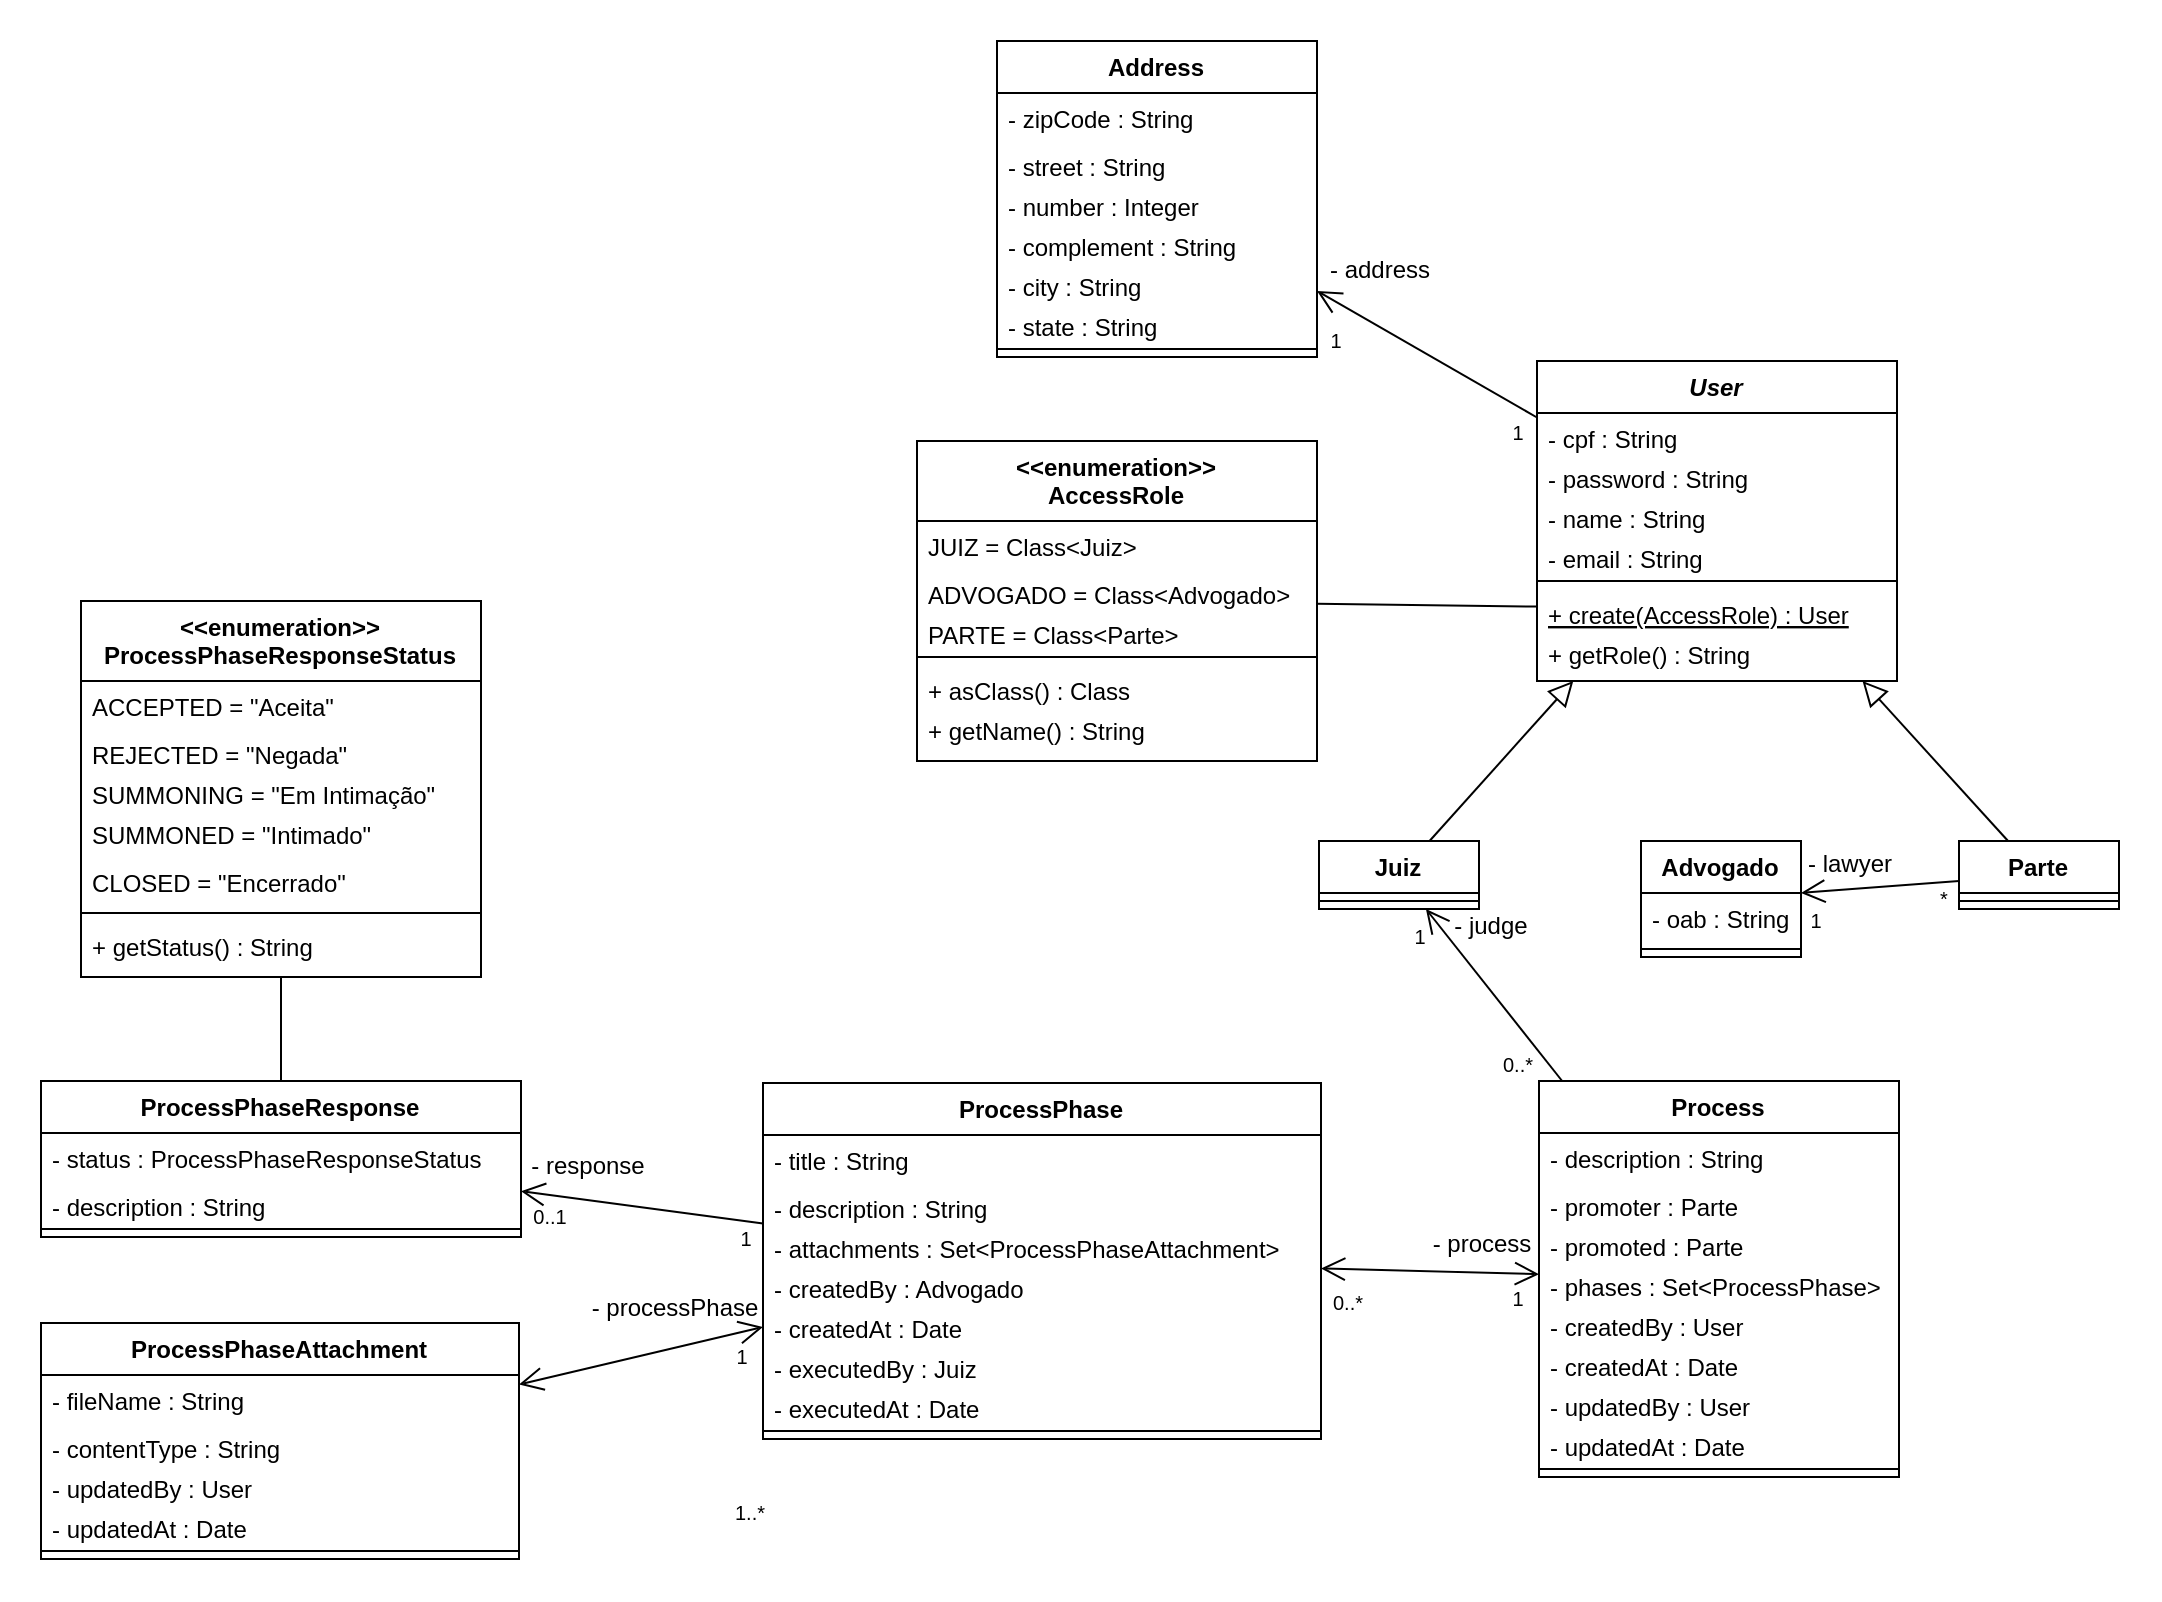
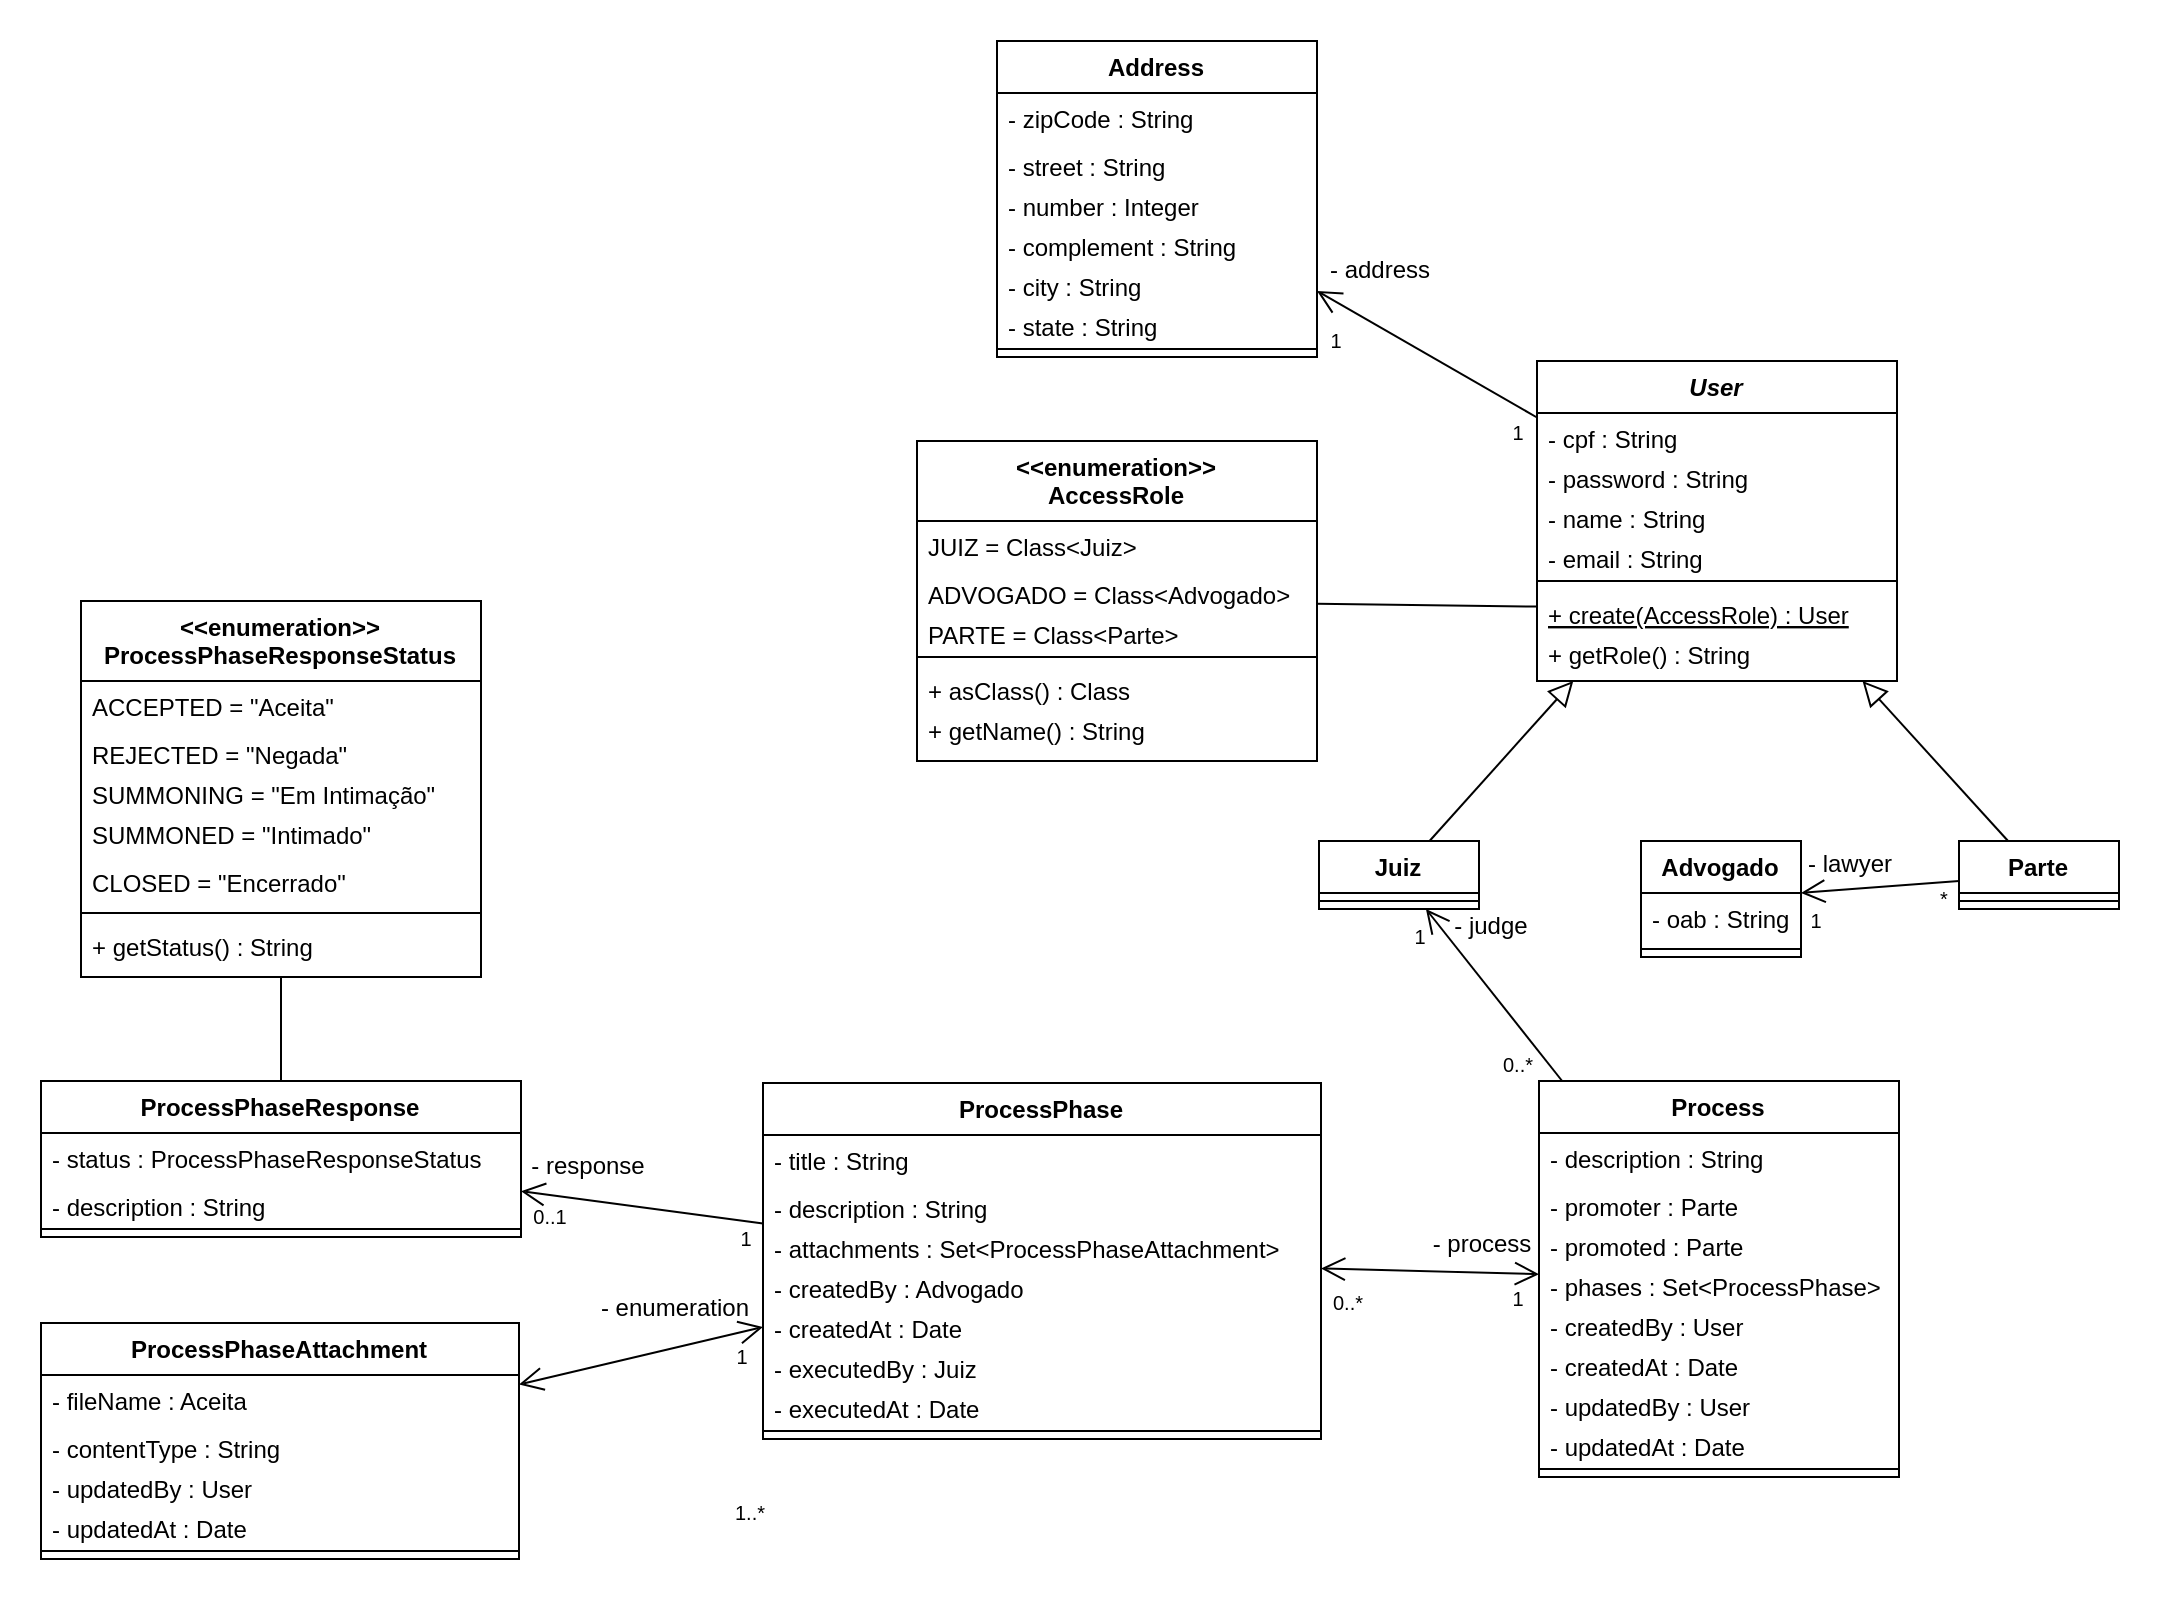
(676, 1309) -> (676, 1309)
(158, 1402) -> (158, 1402)
